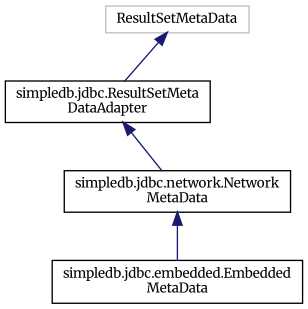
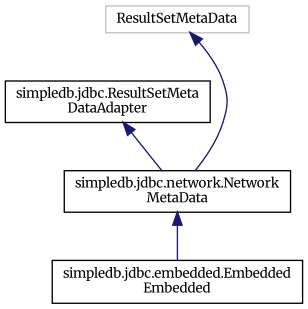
(141, 62) -> (227, 107)
(177, 282) -> (177, 282)
